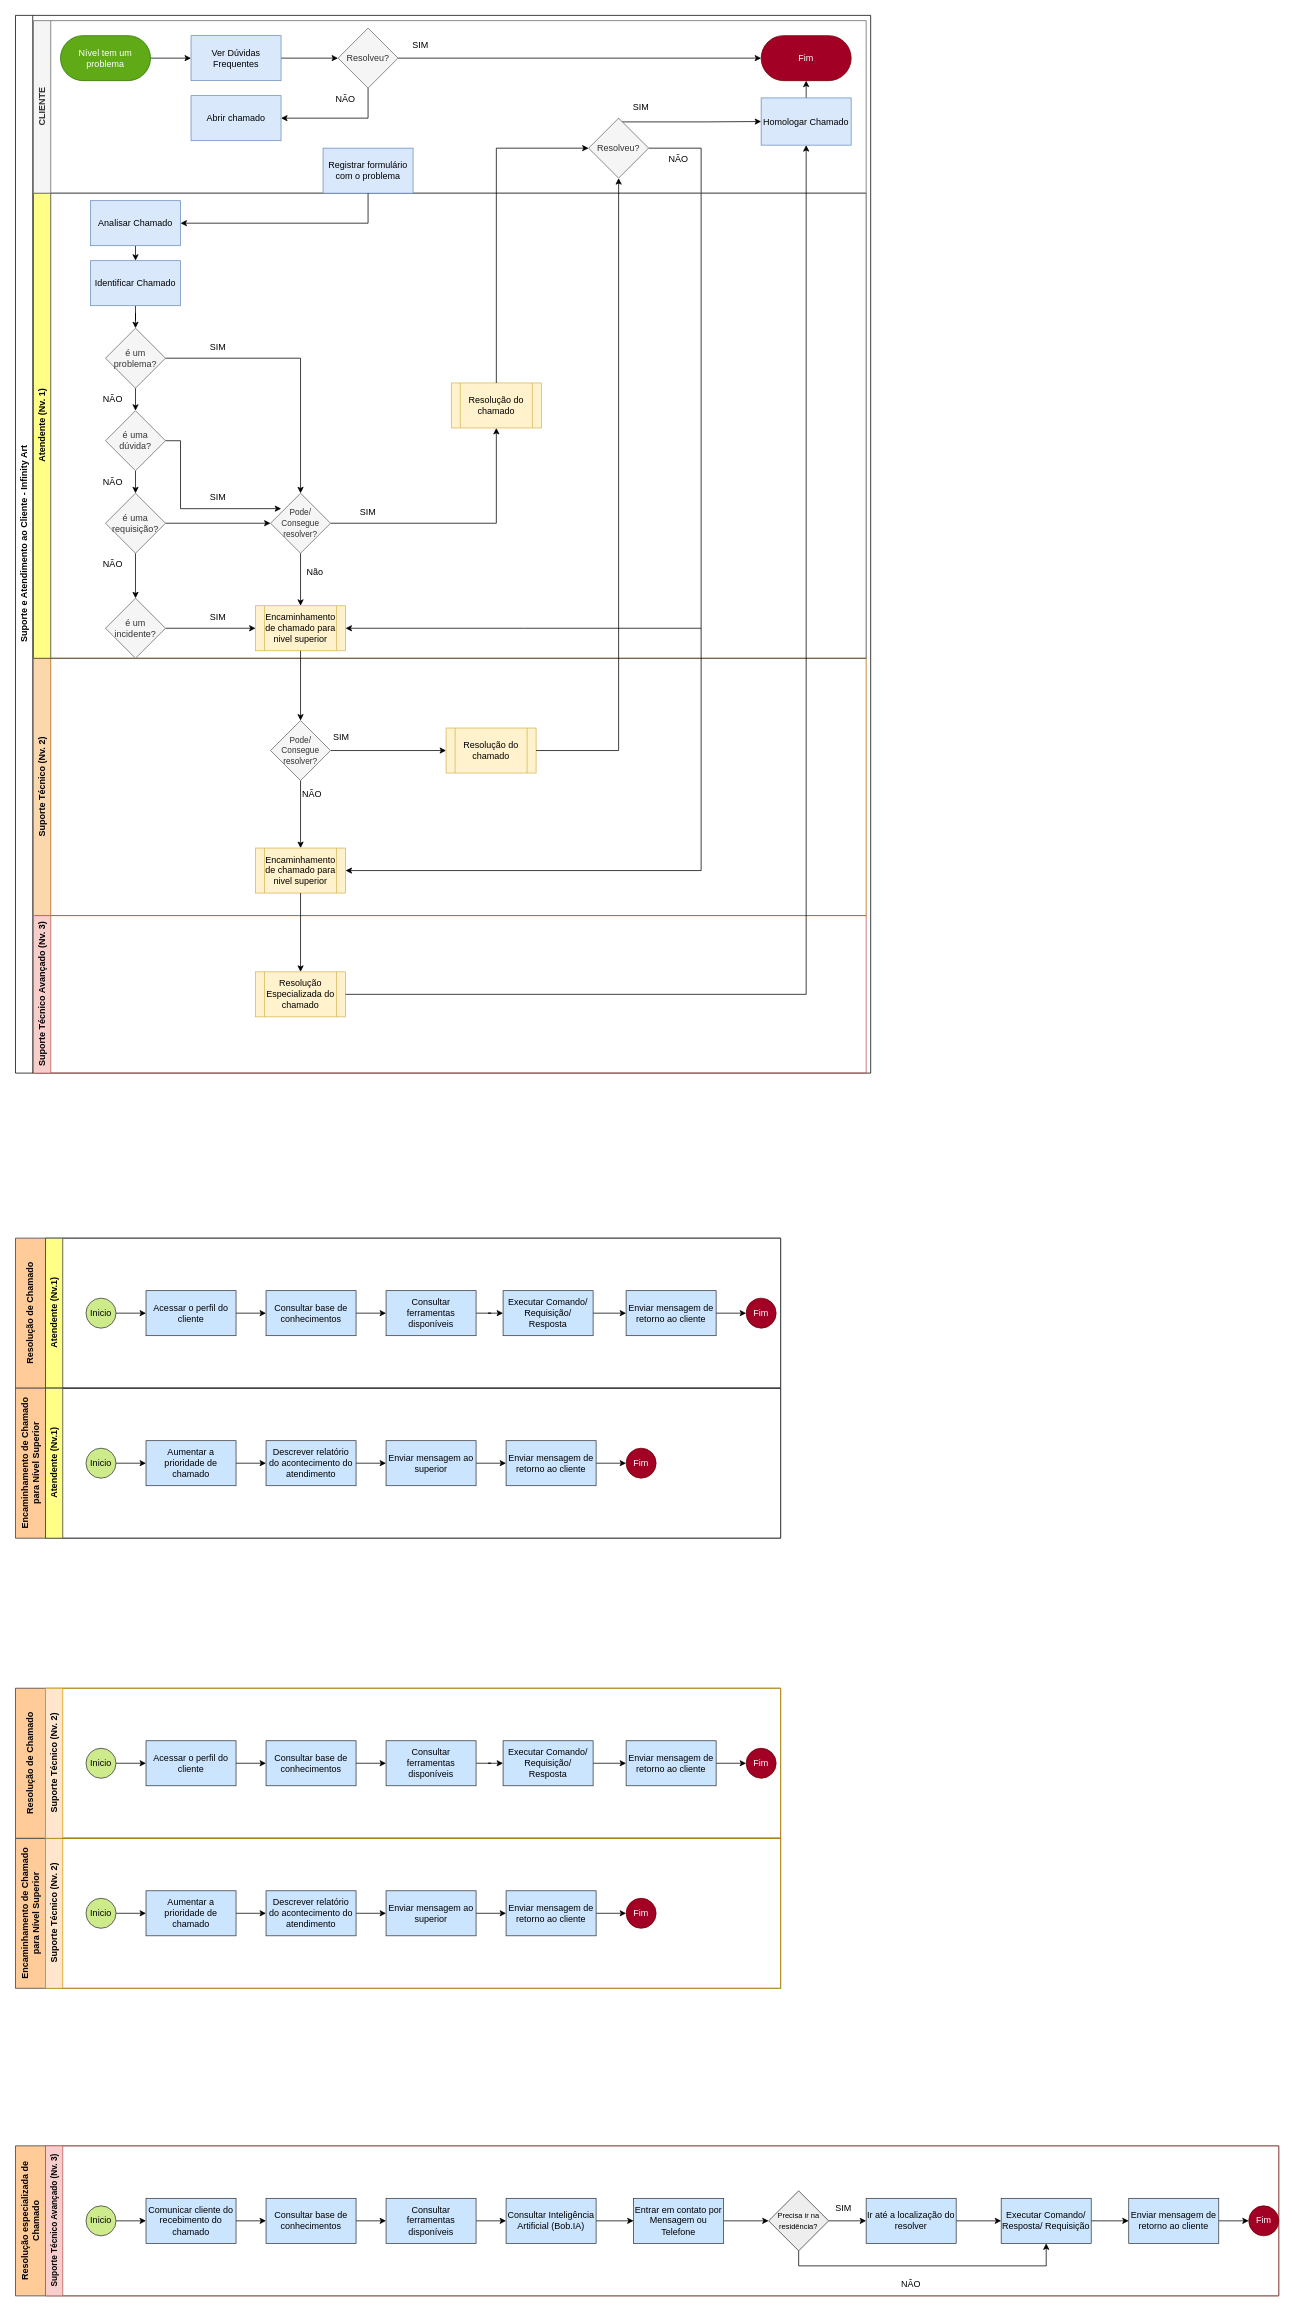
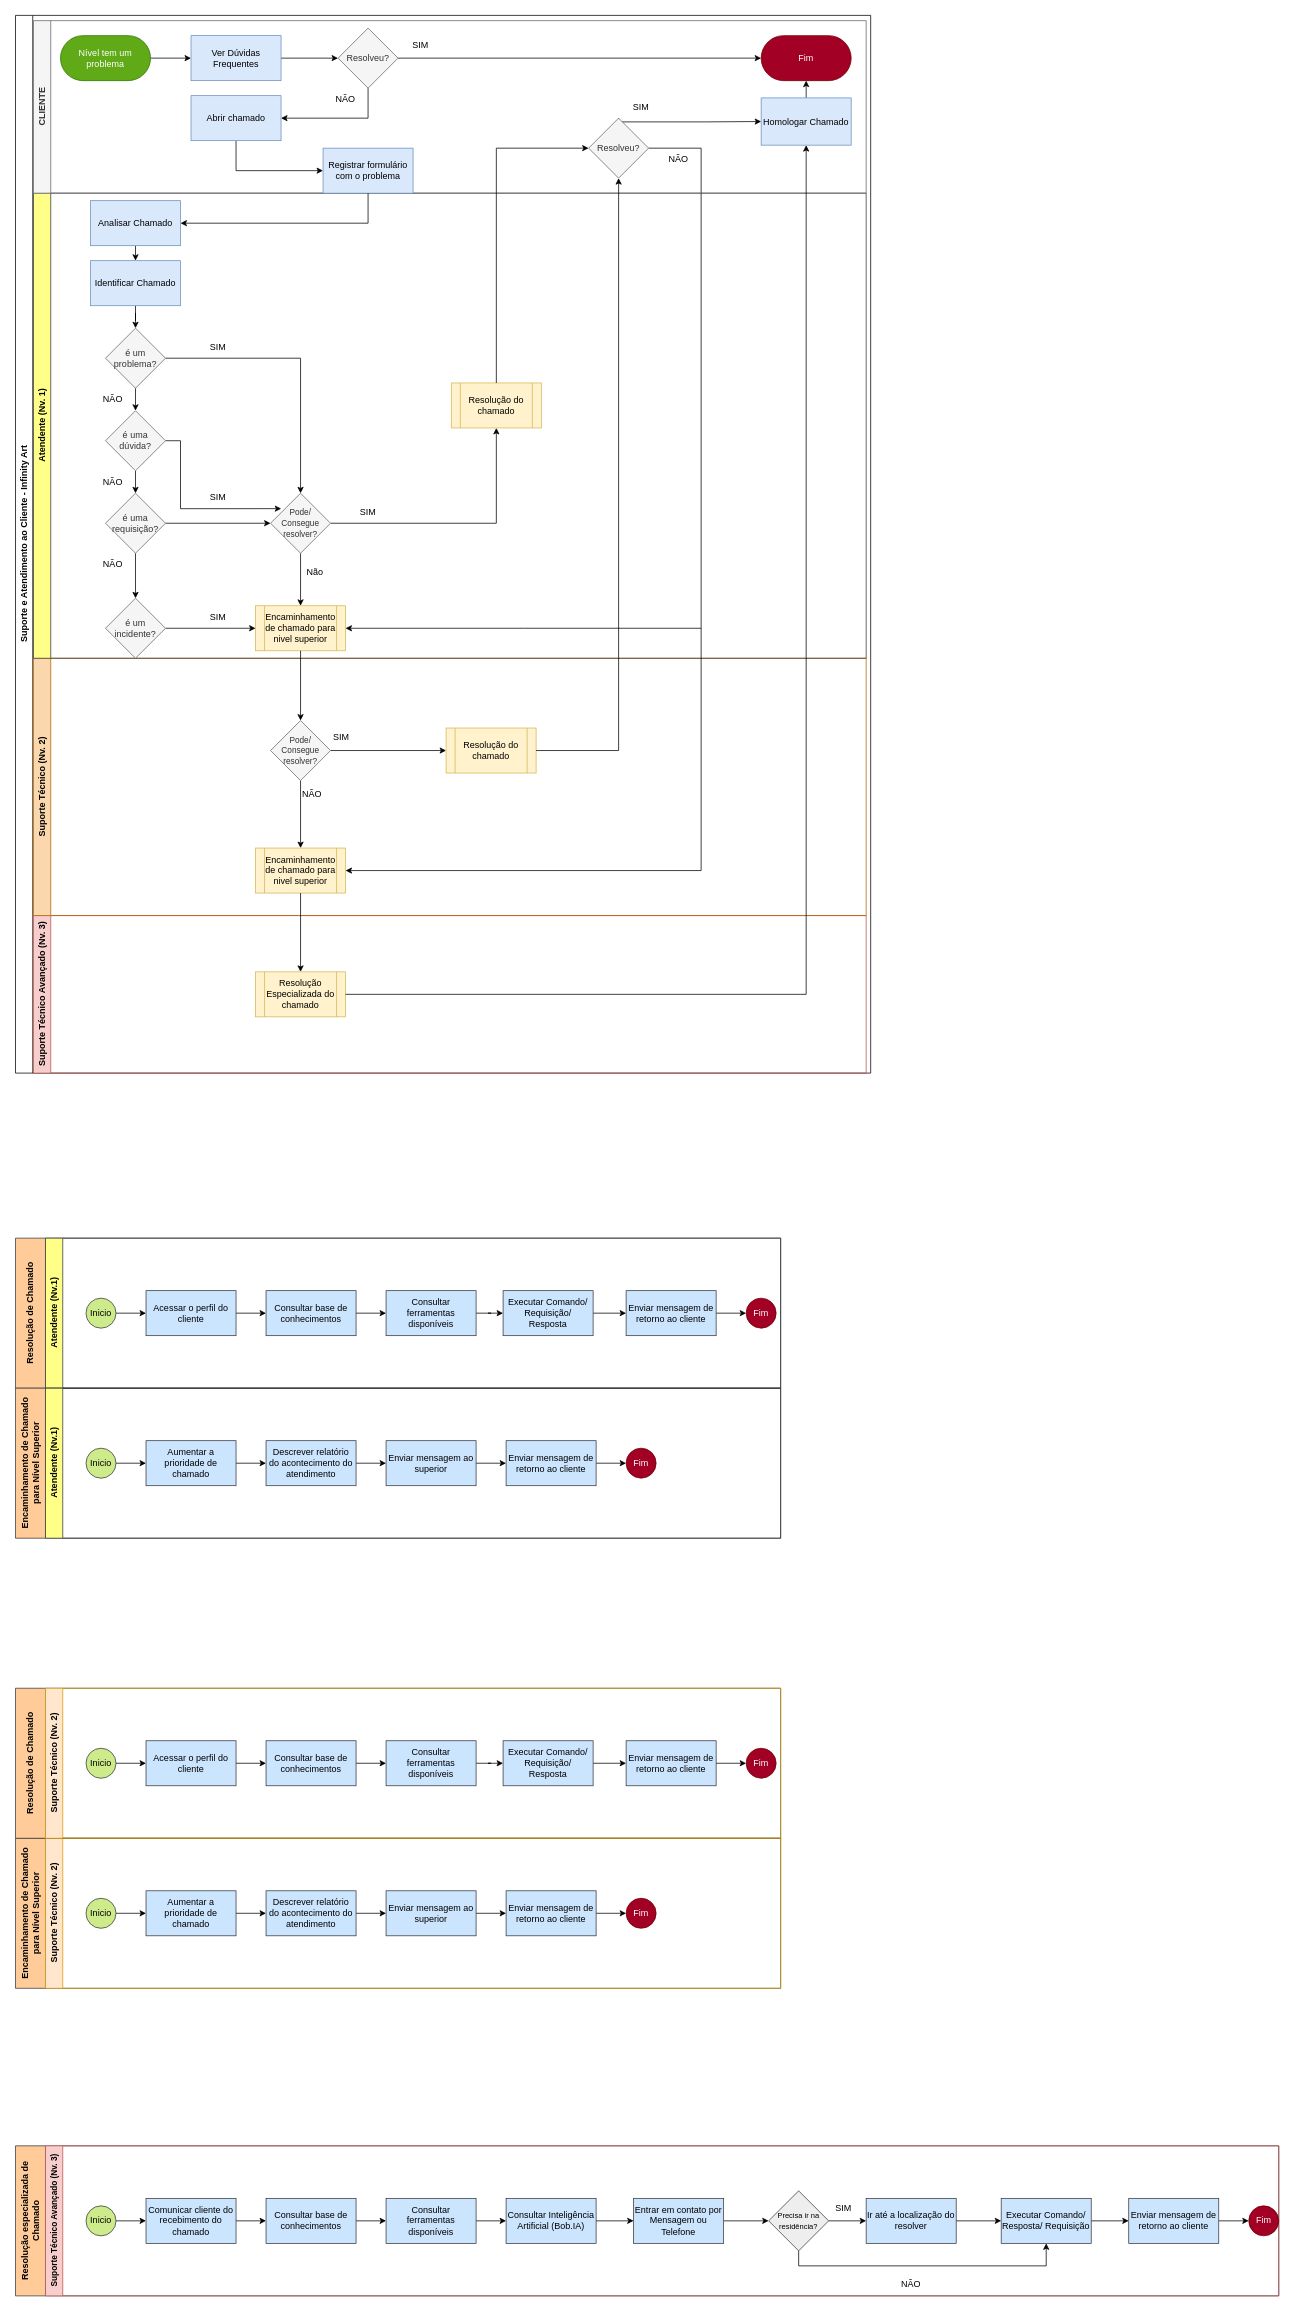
none -> (275, 171)
